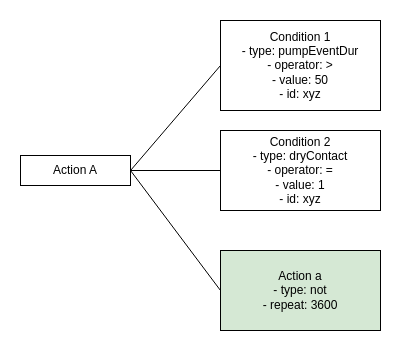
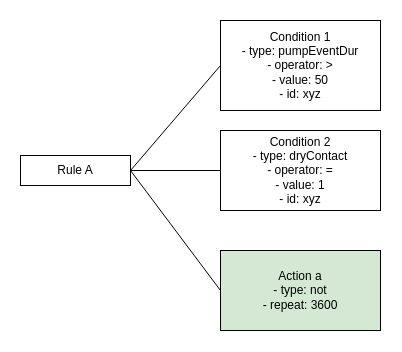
(76, 171) -> (76, 171)
